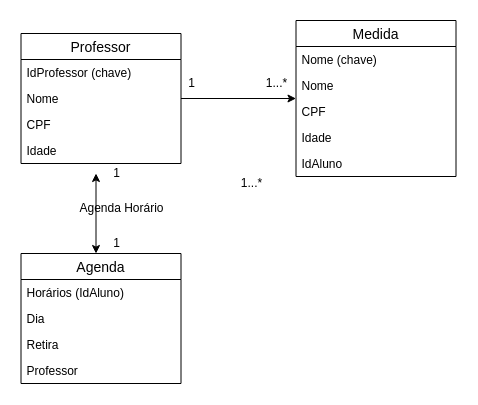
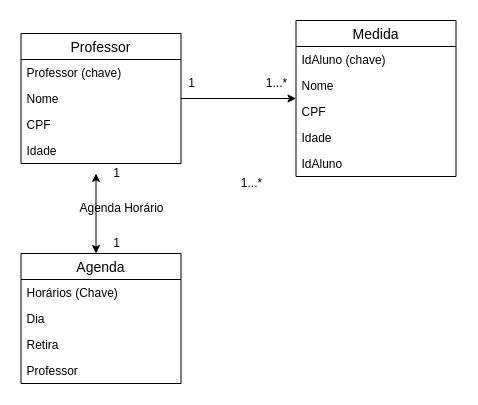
(340, 60) -> (349, 60)
(89, 73) -> (82, 73)
(82, 293) -> (77, 293)
